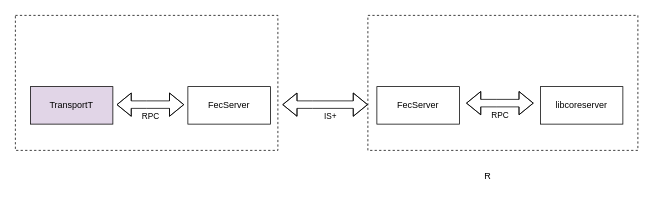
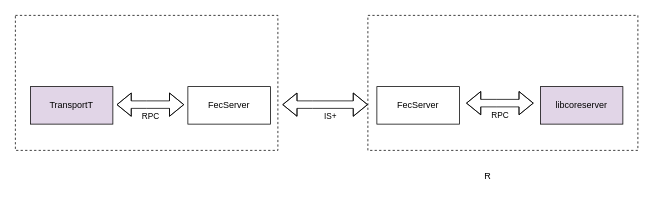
(582, 105) -> (582, 105)
